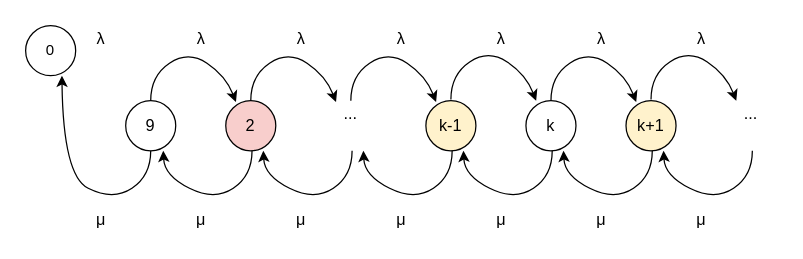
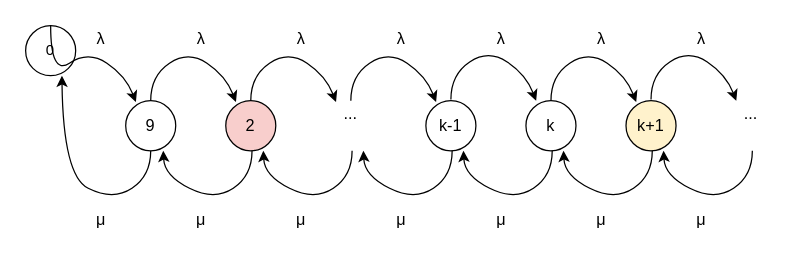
none -> (83, 57)
(451, 126) -> (451, 126)
